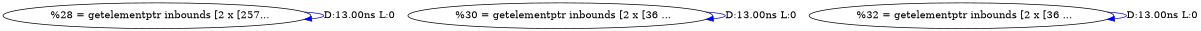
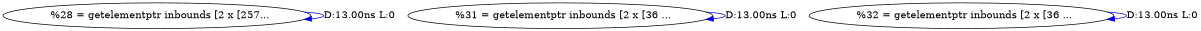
none -> (560, 16)
(560, 16) -> none
